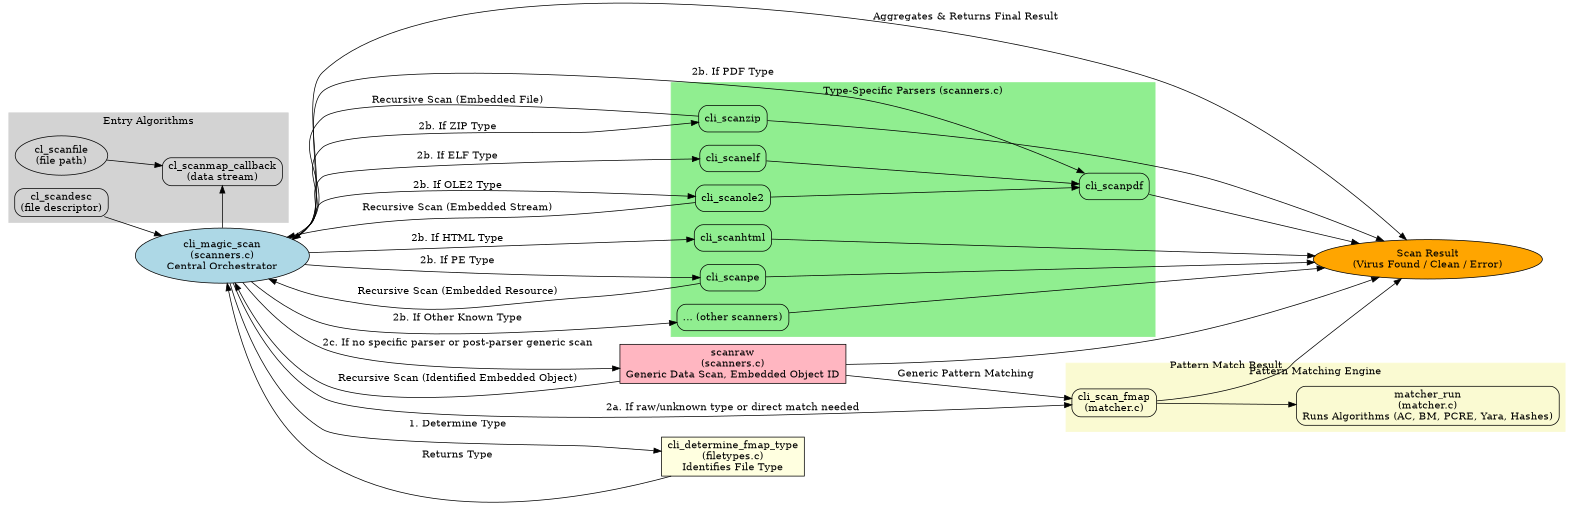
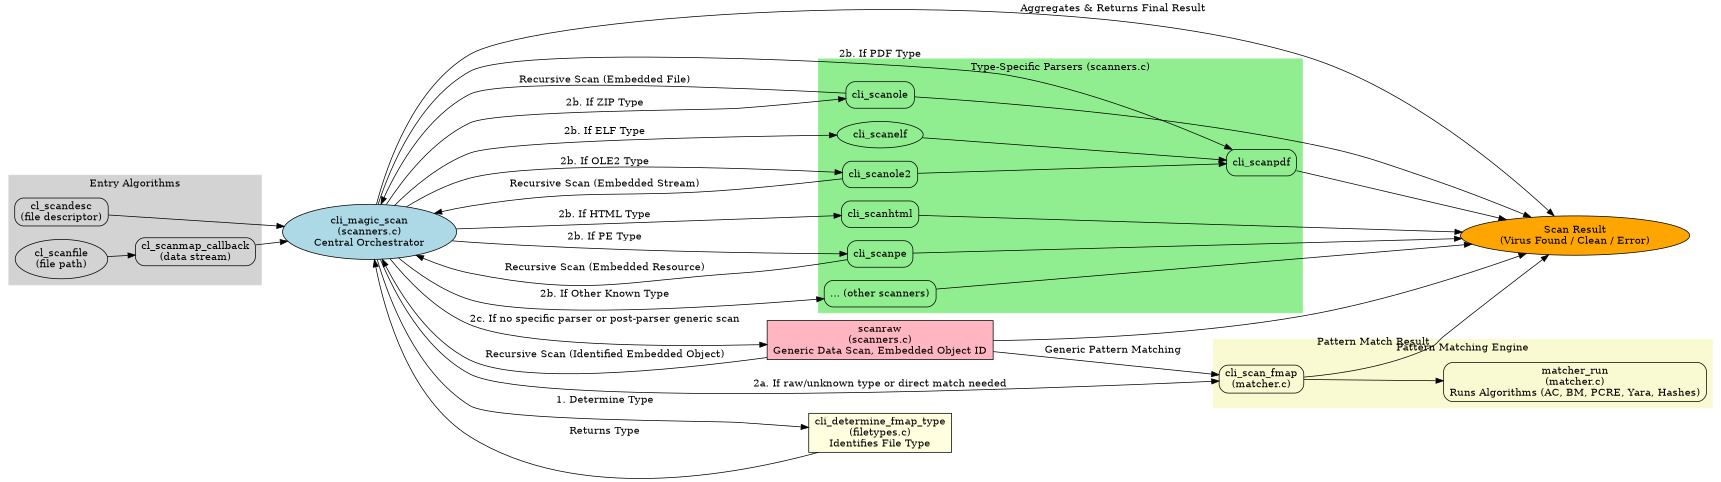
(733, 119) -> (880, 95)
(733, 158) -> (880, 135)
(222, 211) -> (268, 243)
